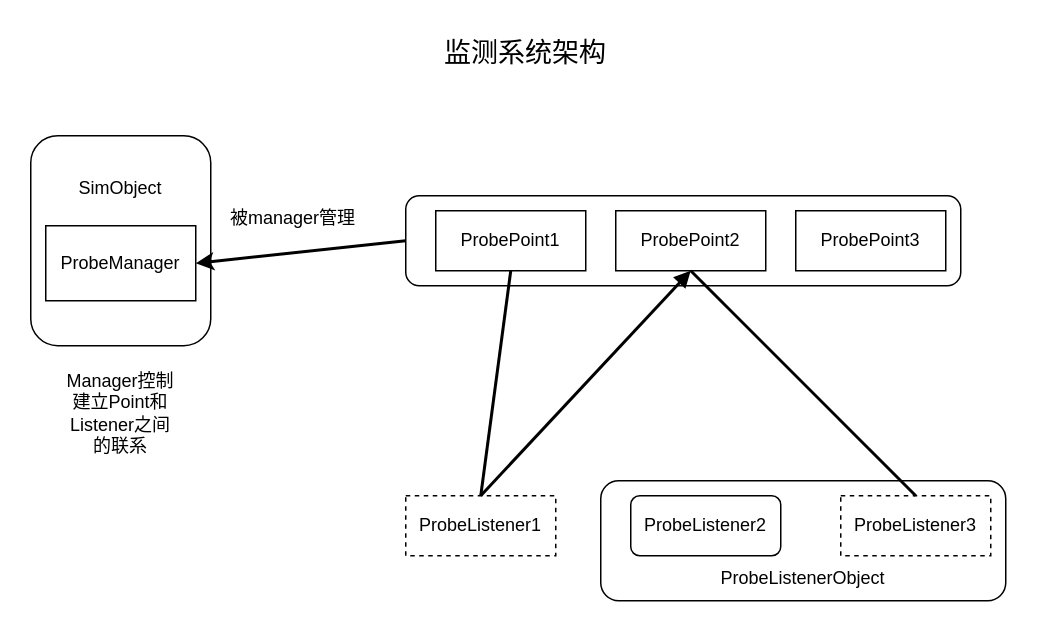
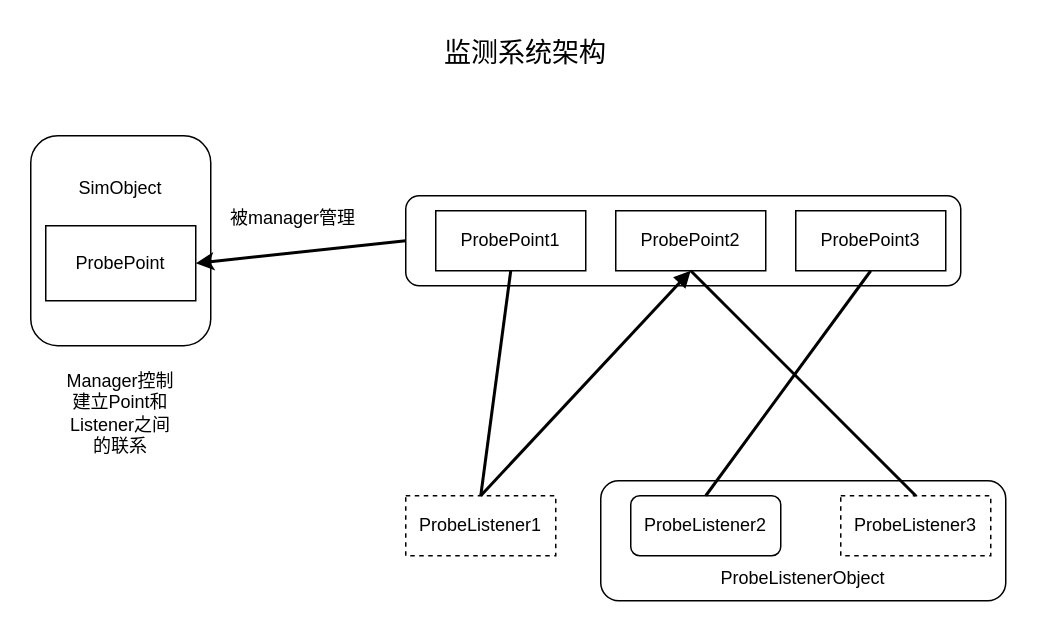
(121, 263) -> (121, 263)
none -> (788, 384)
